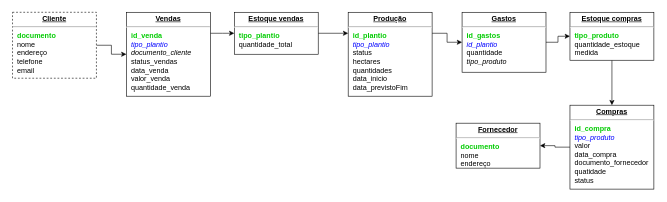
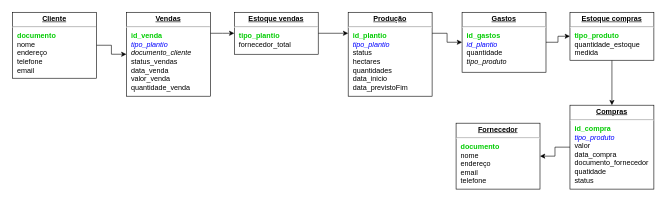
(265, 25) -> (266, 25)
(54, 45) -> (54, 45)
(498, 146) -> (498, 156)
